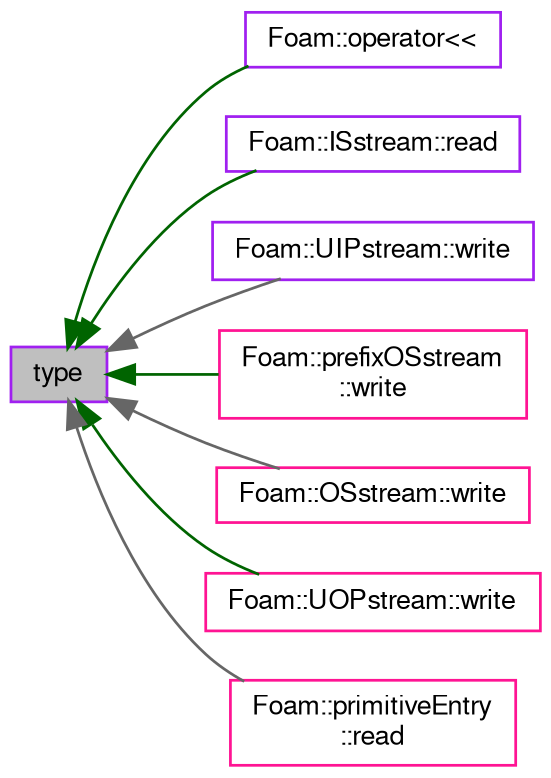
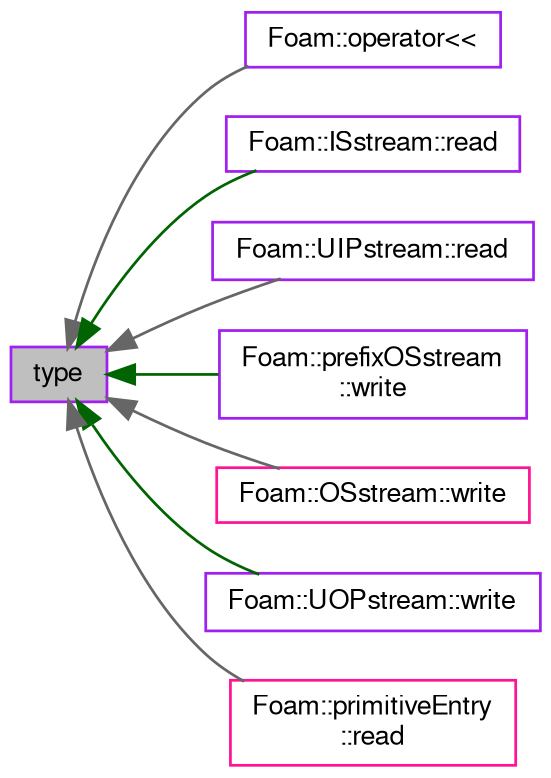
(137, 176) -> (137, 176)
(373, 251) -> (373, 251)
(373, 374) -> (373, 374)
(373, 602) -> (373, 602)
